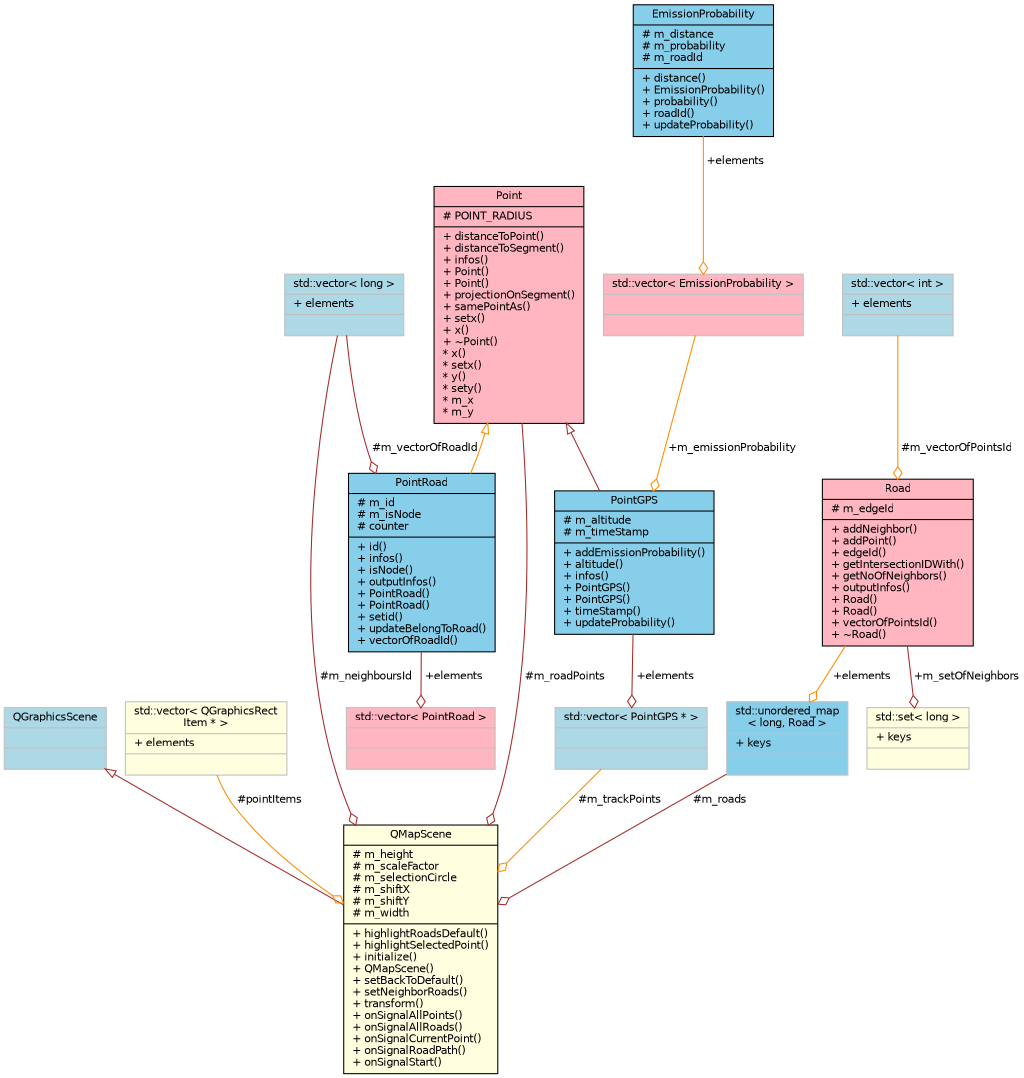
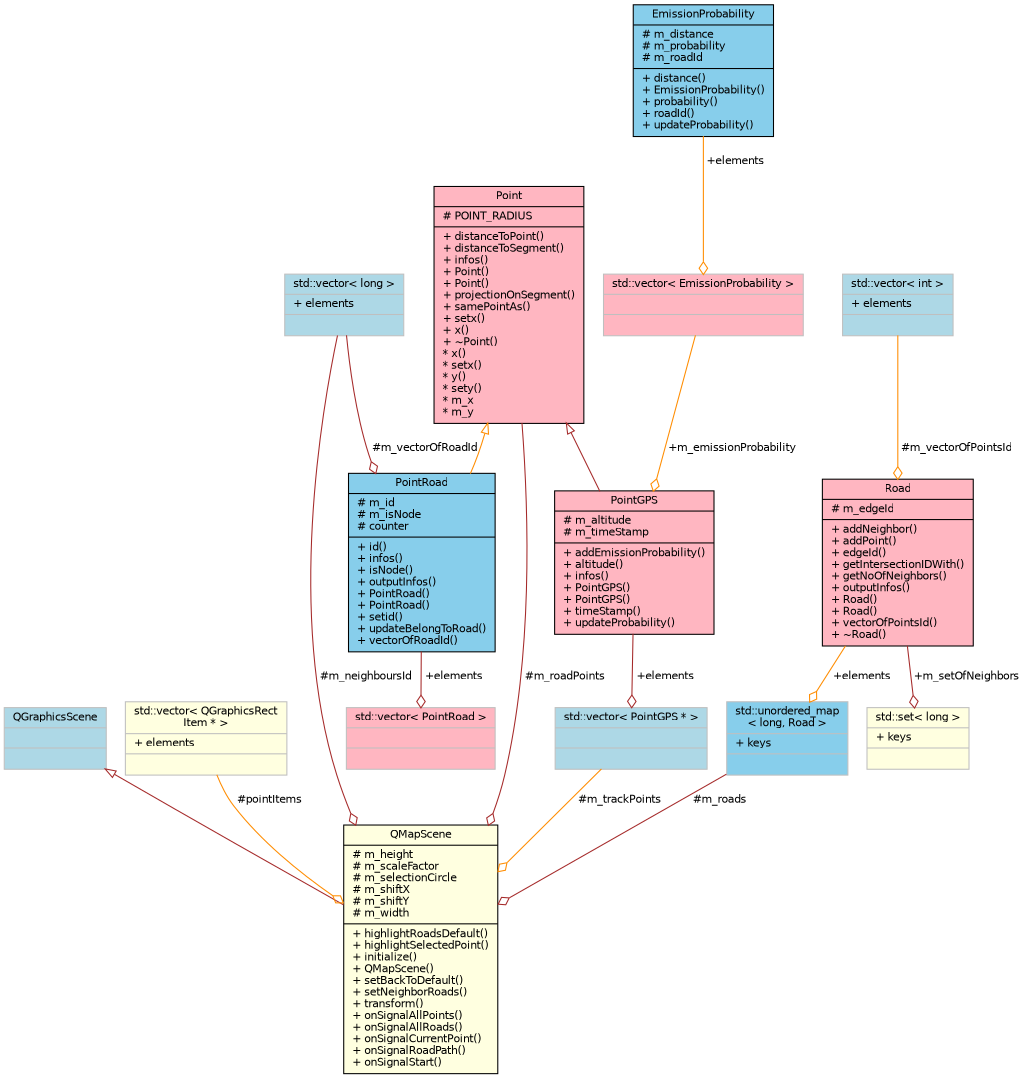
(634, 563) -> (634, 563)
